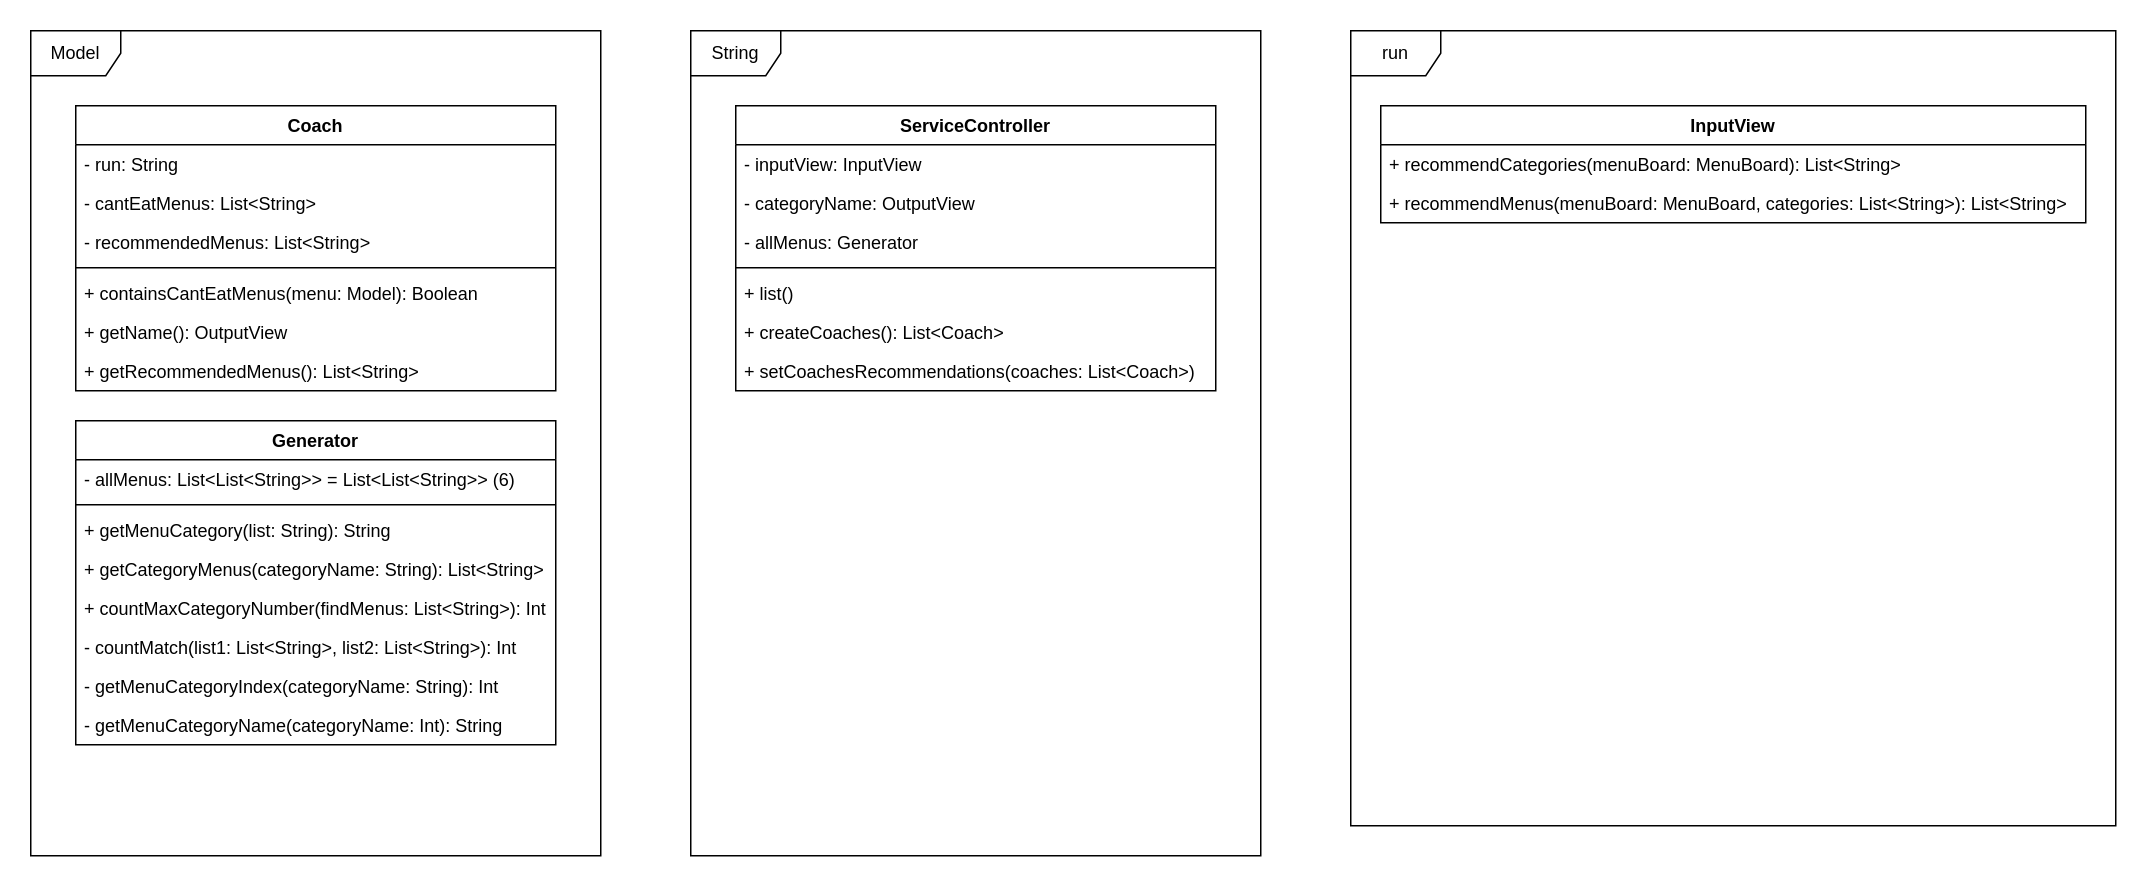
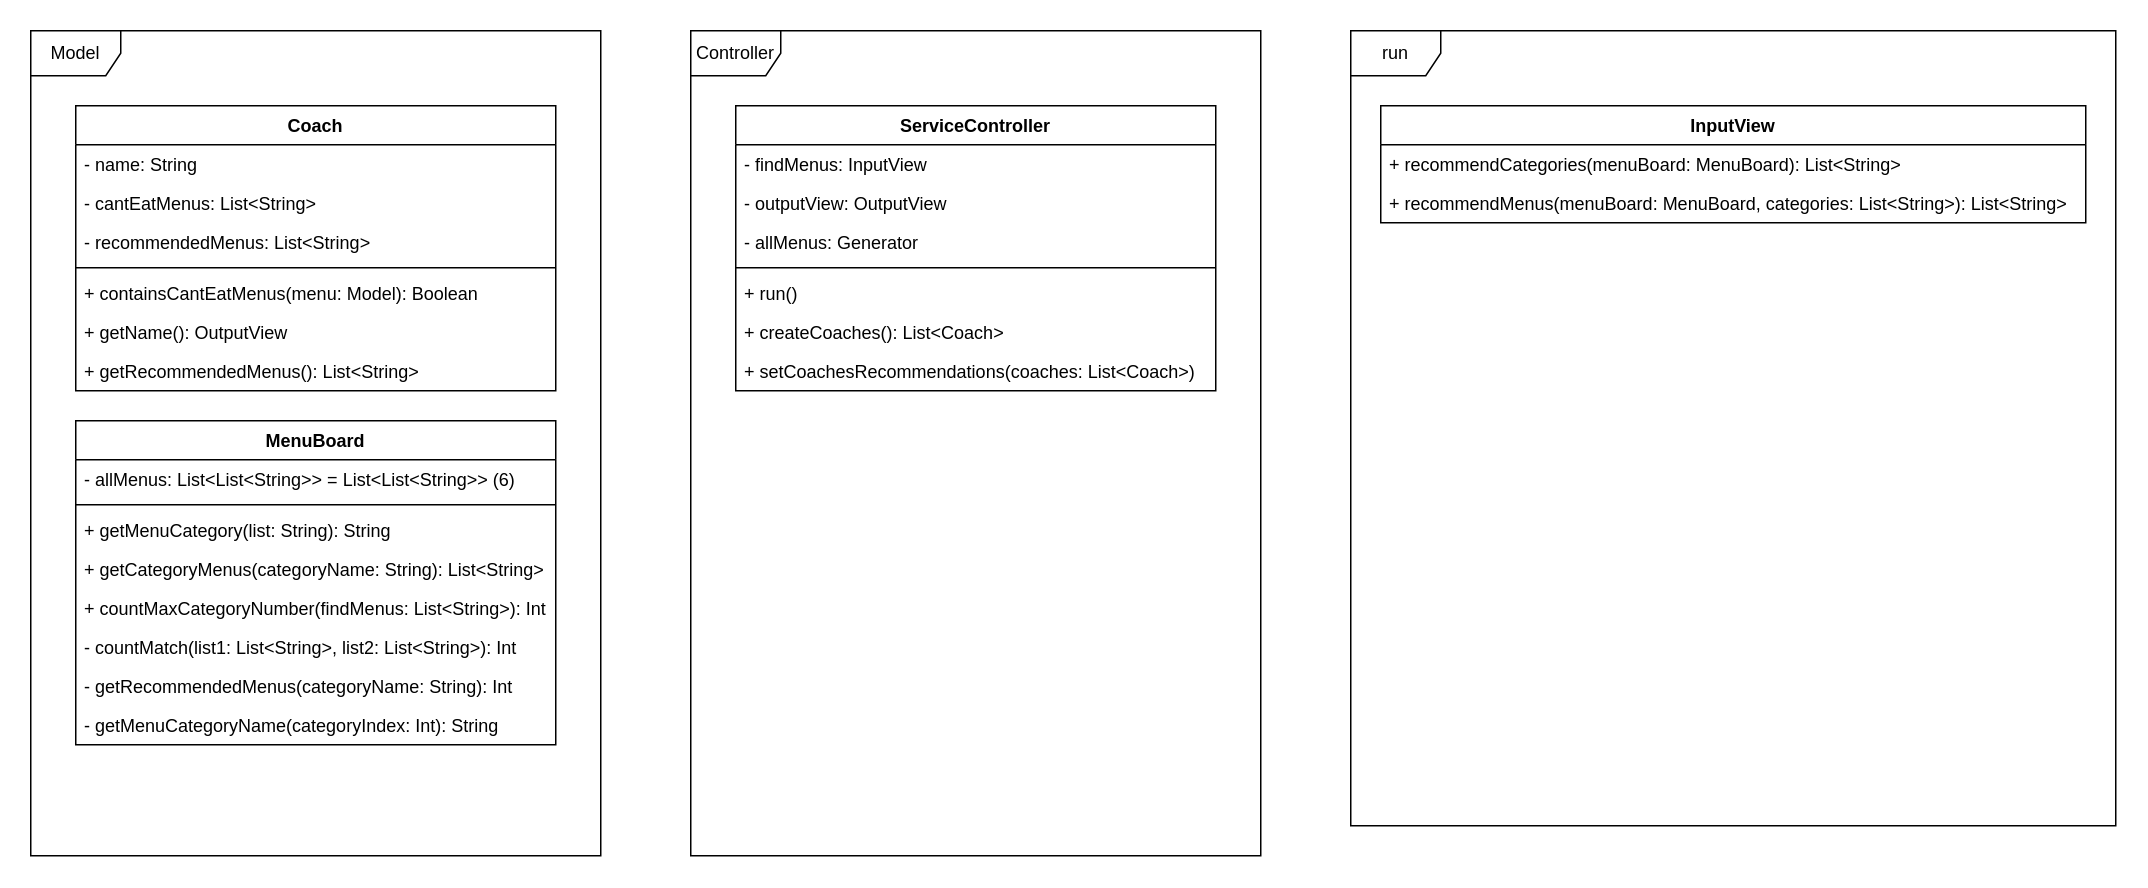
(736, 53) -> (736, 53)
(140, 165) -> (145, 165)
(841, 165) -> (843, 165)
(866, 204) -> (853, 204)
(777, 294) -> (777, 294)
(315, 441) -> (315, 441)
(317, 687) -> (312, 687)
(312, 726) -> (317, 726)
